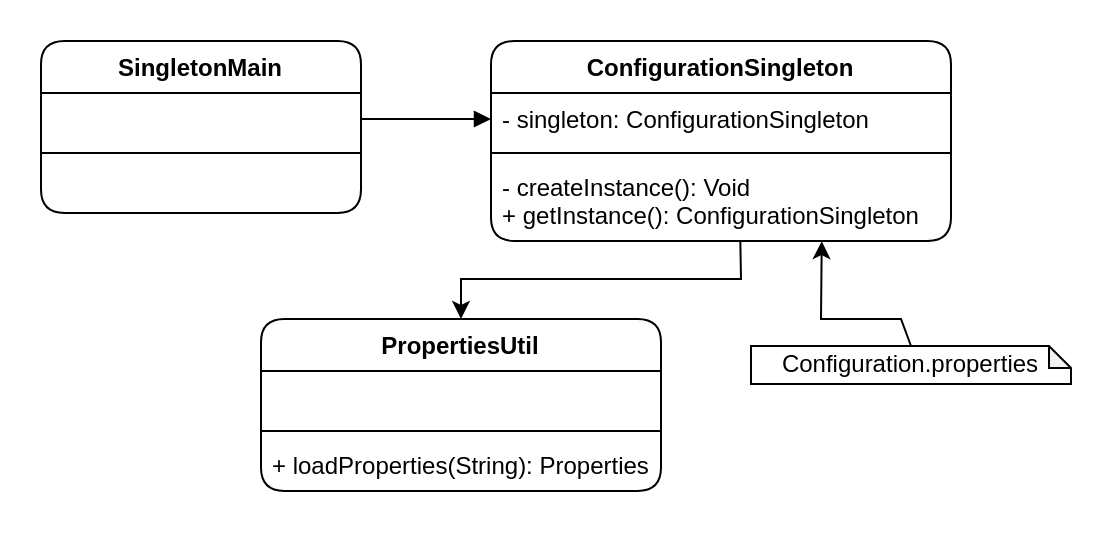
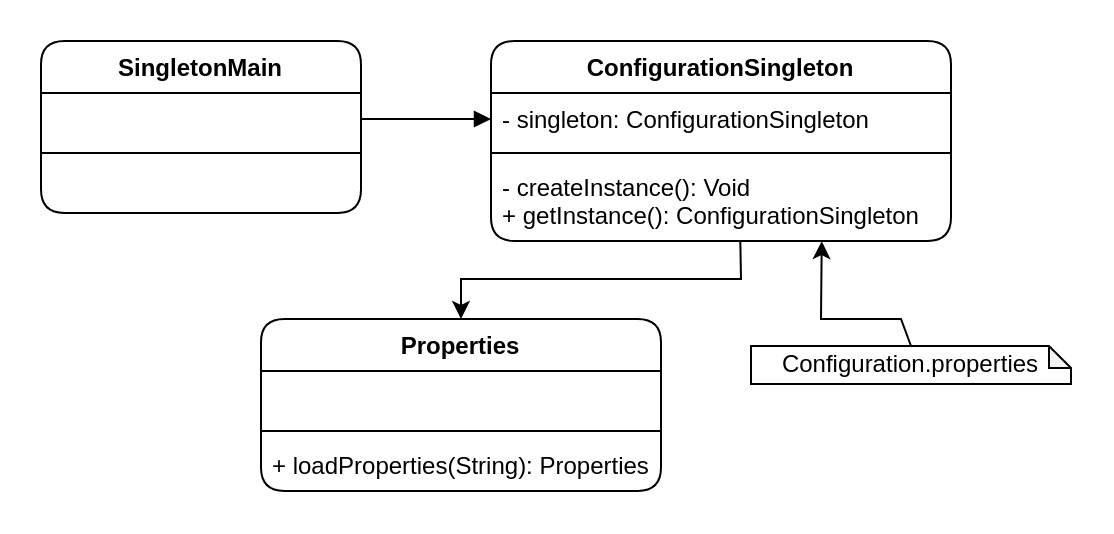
(460, 346) -> (460, 346)
